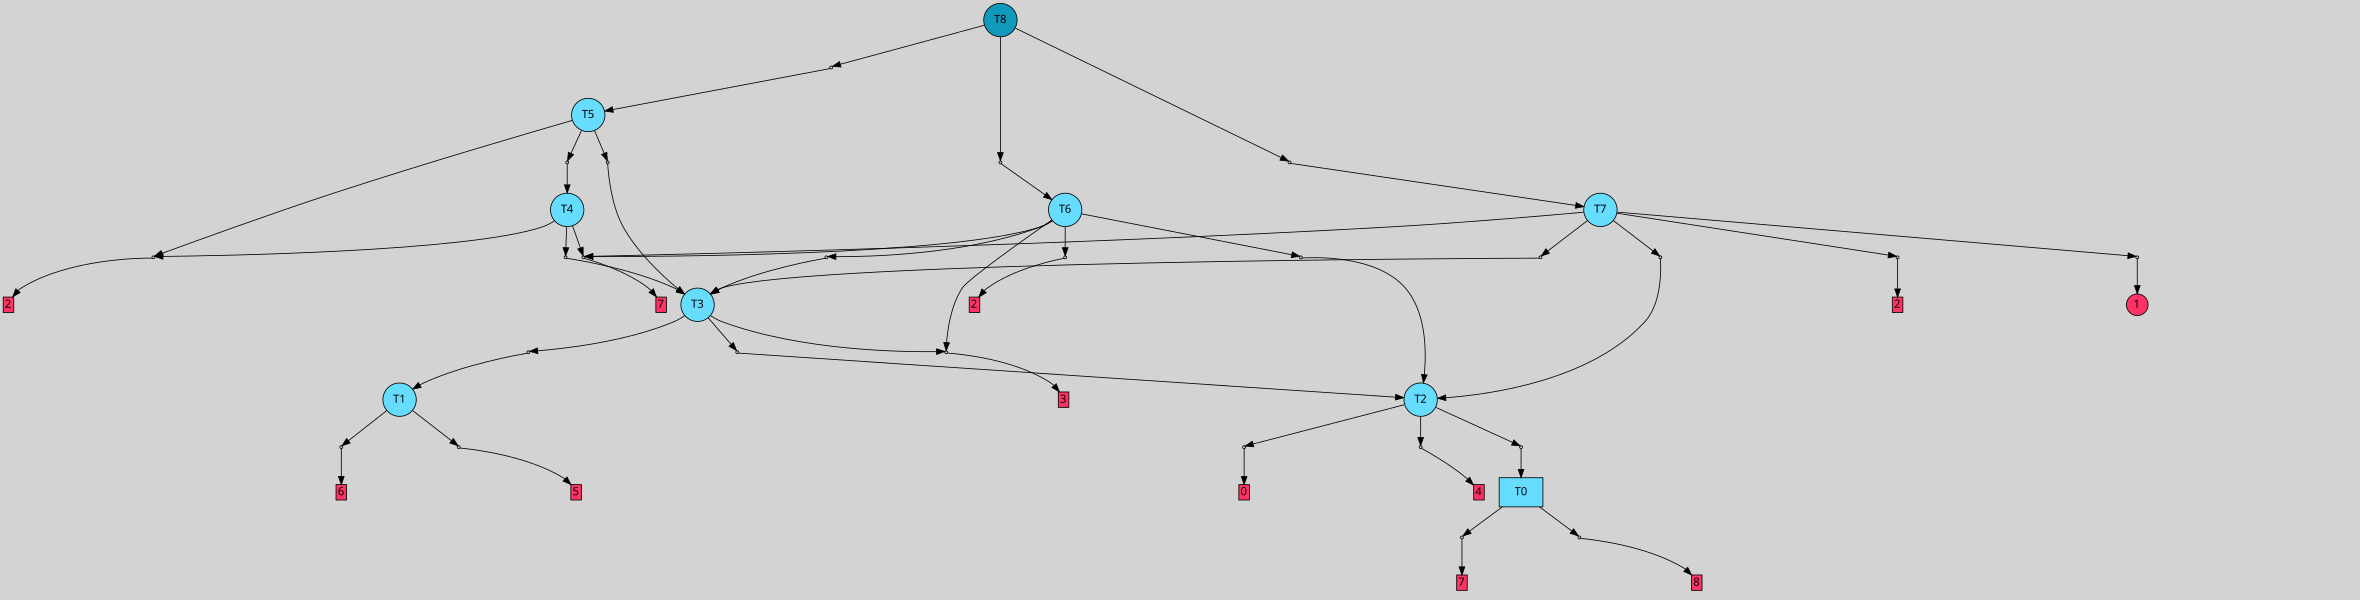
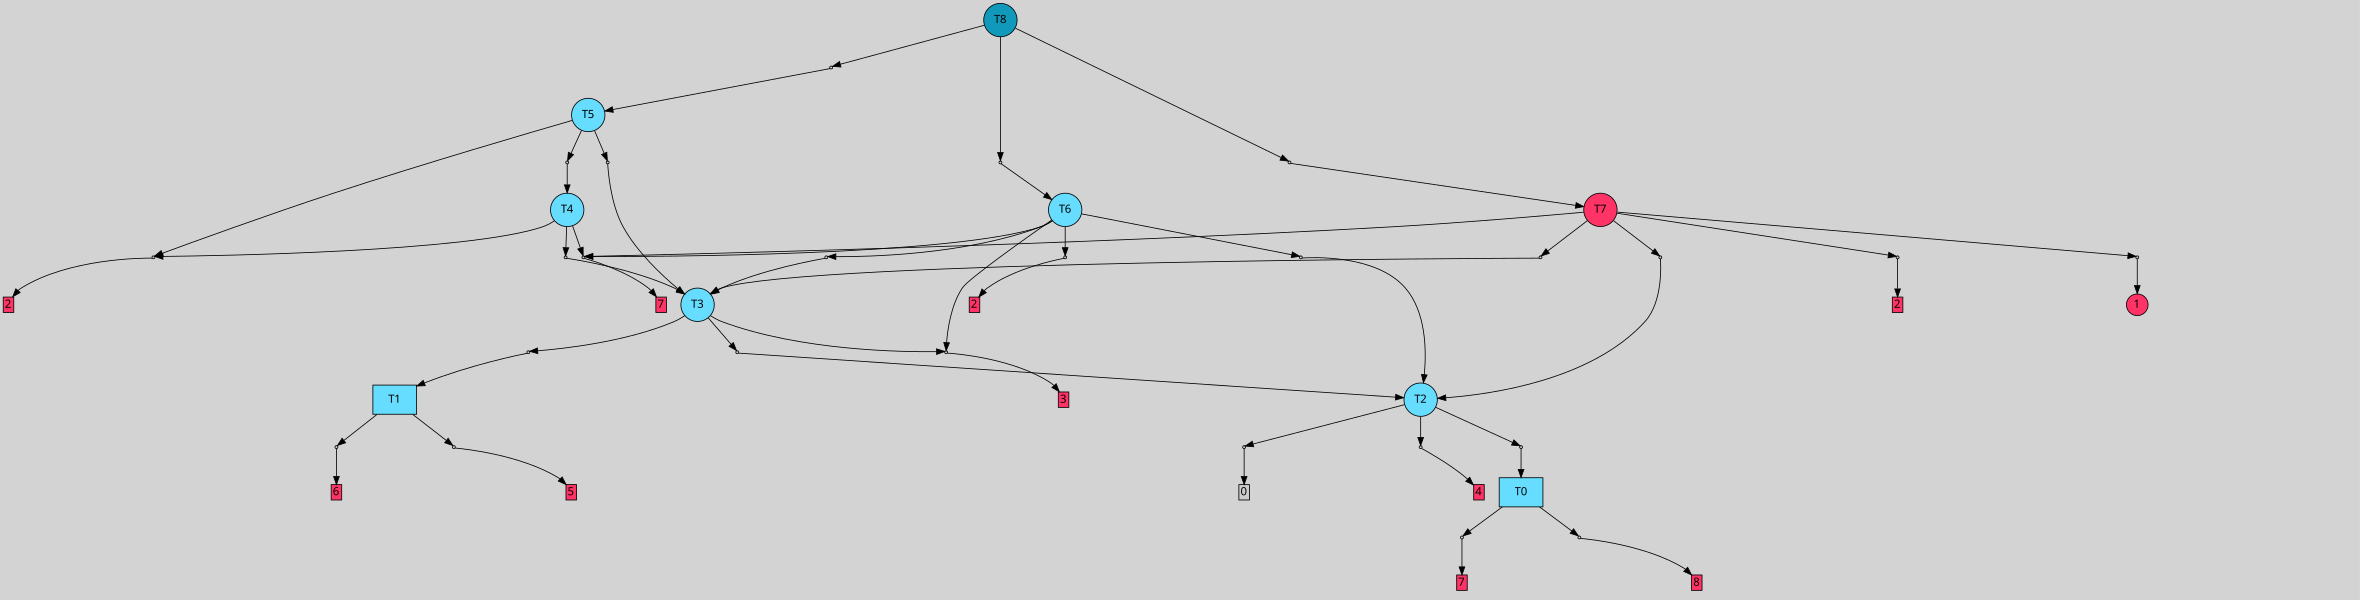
(1600, 210) -> (1600, 210)
(400, 400) -> (395, 400)
(1244, 492) -> (1244, 492)
